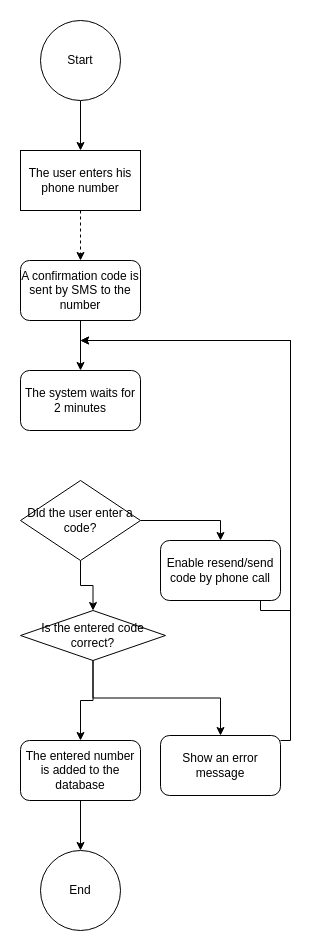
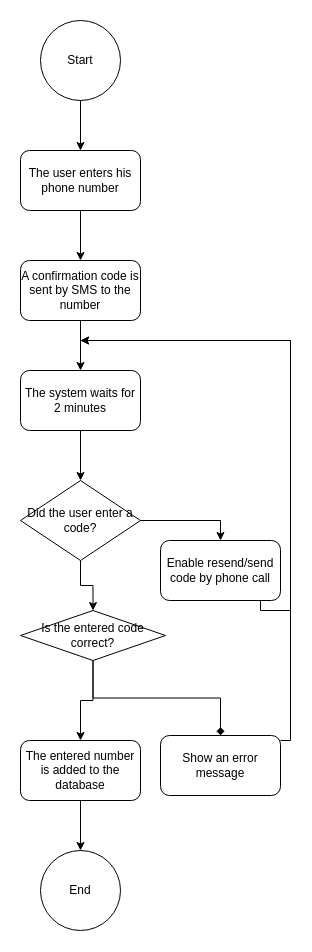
(81, 181) -> (81, 181)
(81, 233) -> (81, 233)
none -> (81, 452)
(221, 727) -> (221, 727)
